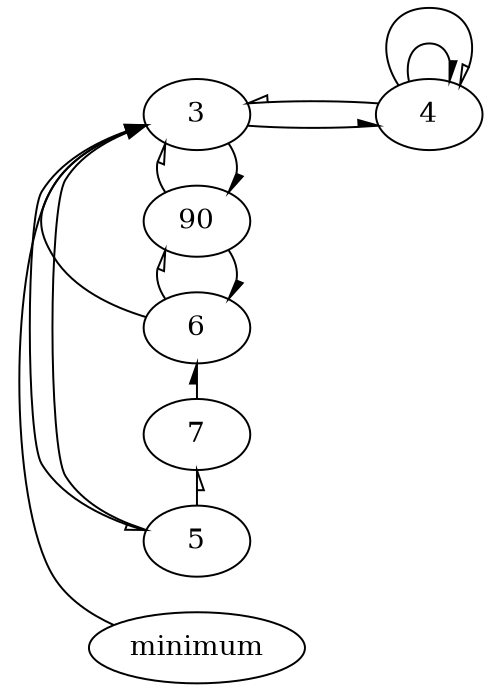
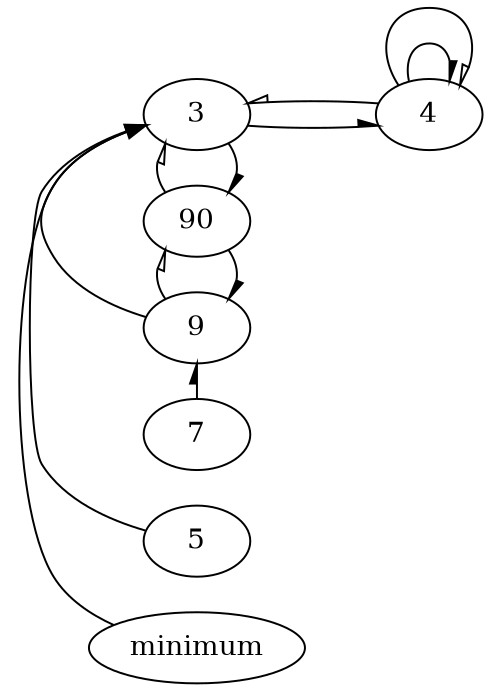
(53, 318) -> none
(197, 328) -> (197, 328)
(197, 498) -> none
